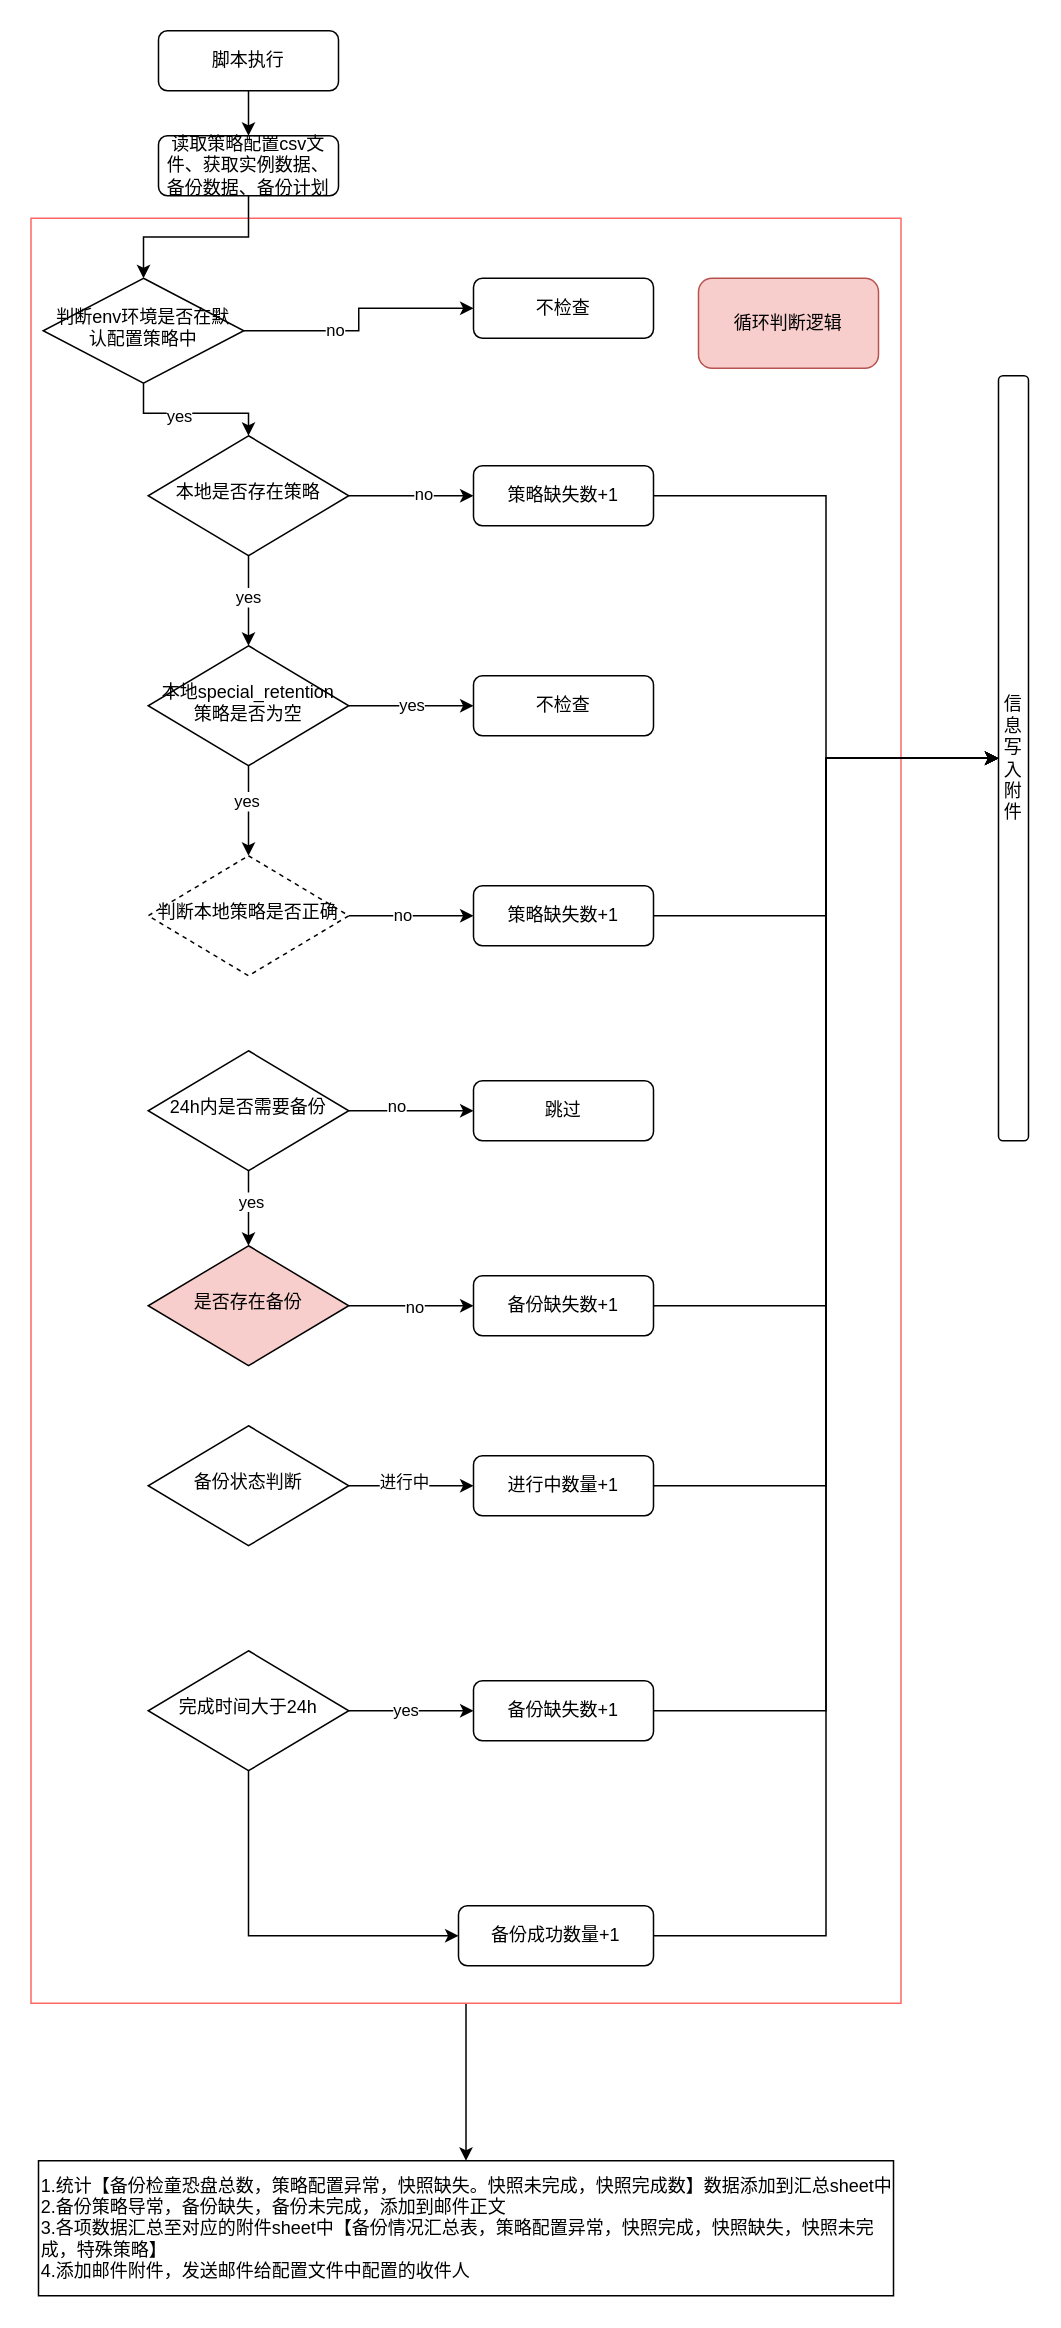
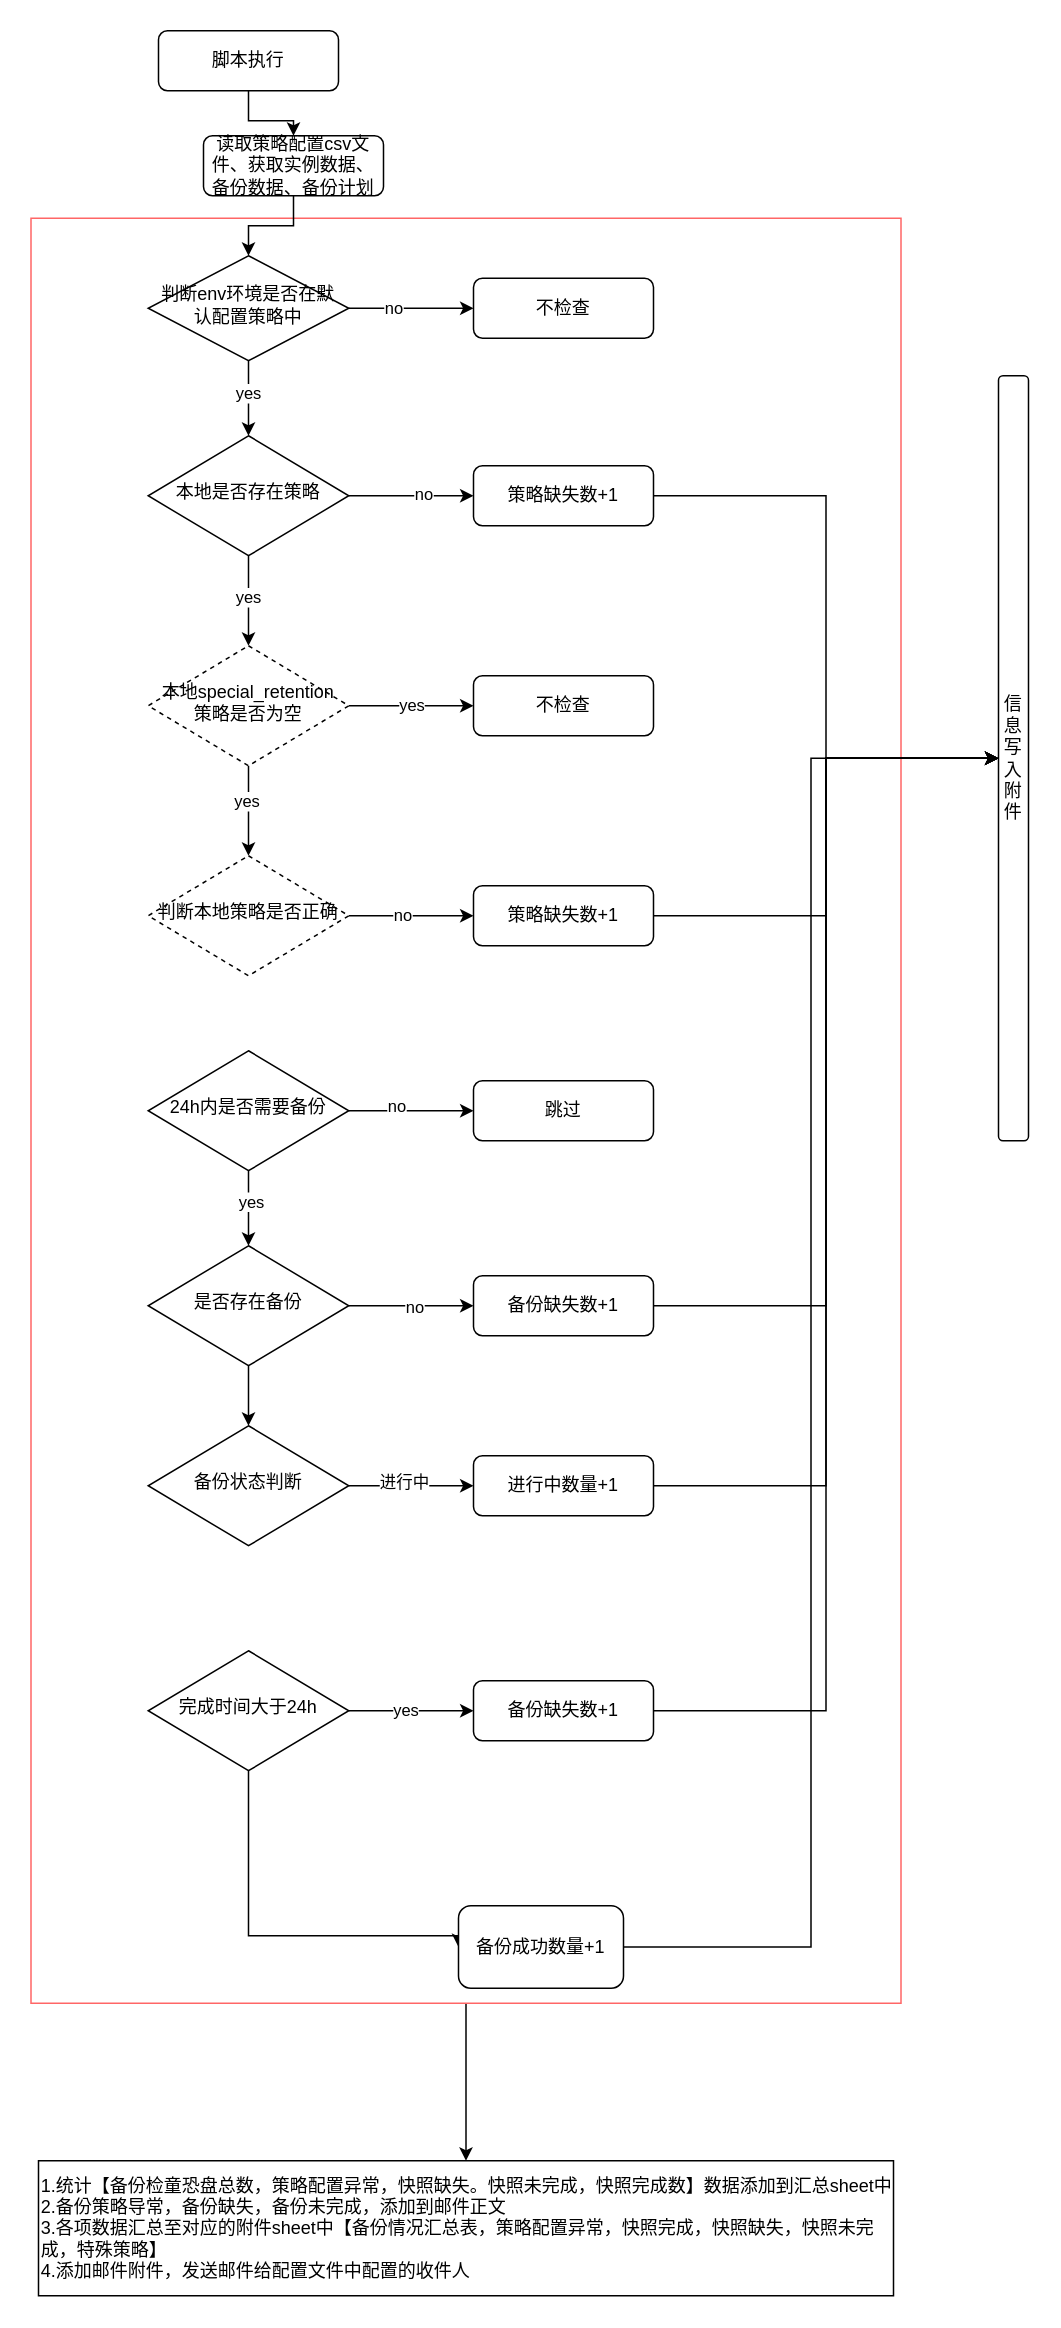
(248, 166) -> (293, 166)
(788, 323) -> none
(143, 331) -> (248, 308)
(248, 706) -> (248, 706)
(248, 1306) -> (248, 1306)
none -> (248, 1391)
(556, 1936) -> (541, 1947)
